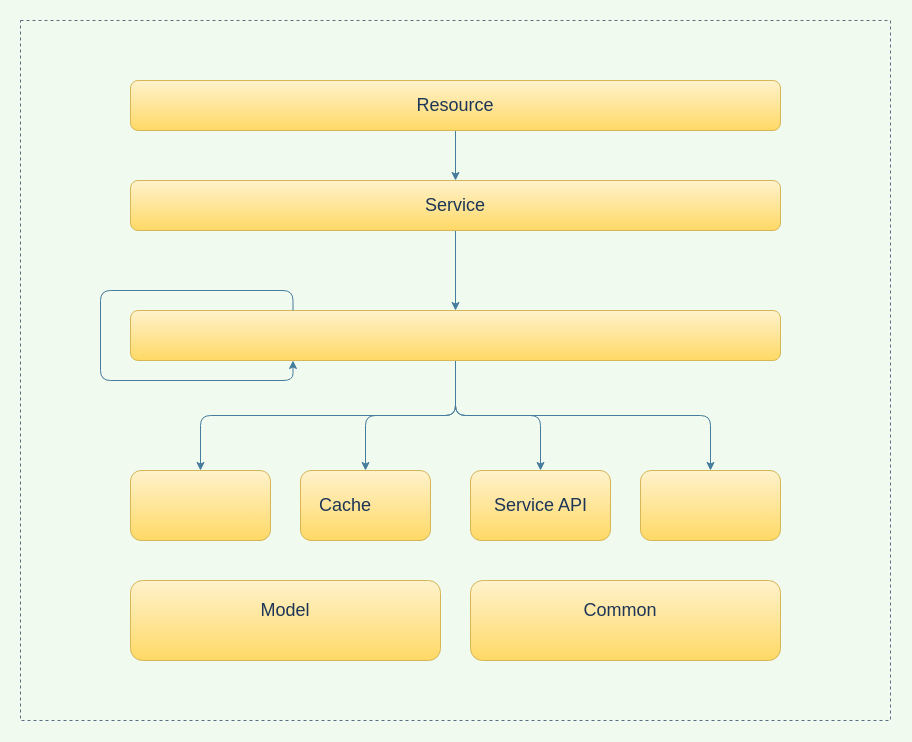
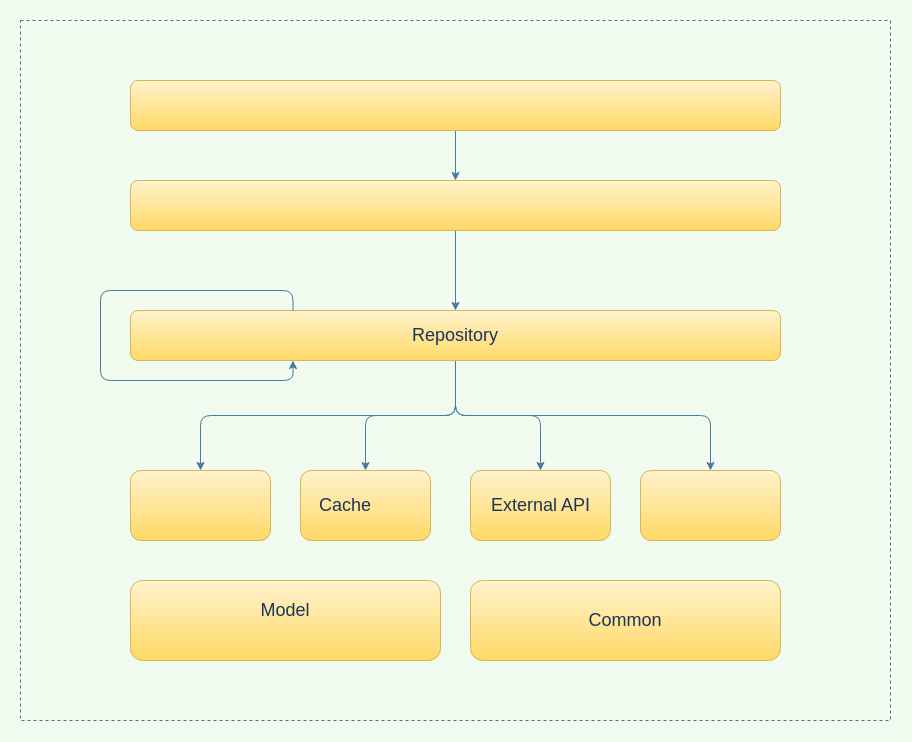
(456, 106) -> none
(456, 206) -> none
none -> (456, 336)
(541, 506) -> (541, 506)
(621, 611) -> (626, 621)
